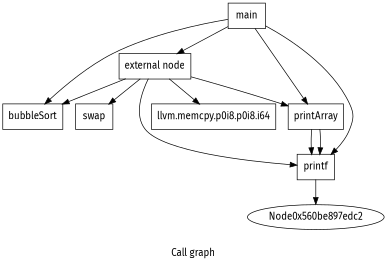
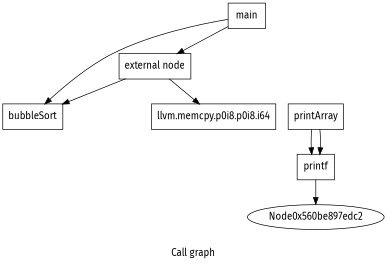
(279, 63) -> none
(332, 77) -> none
(236, 90) -> none
(94, 117) -> none
(189, 150) -> none
